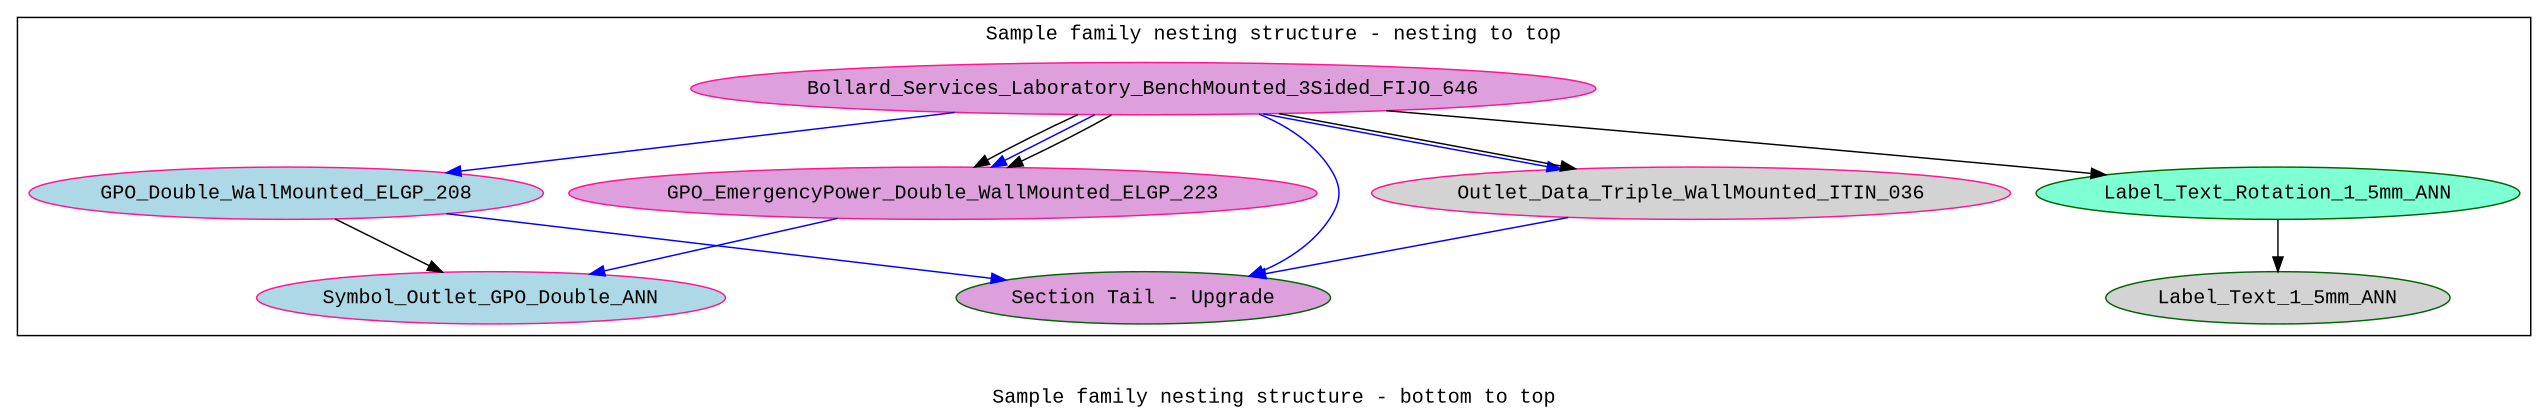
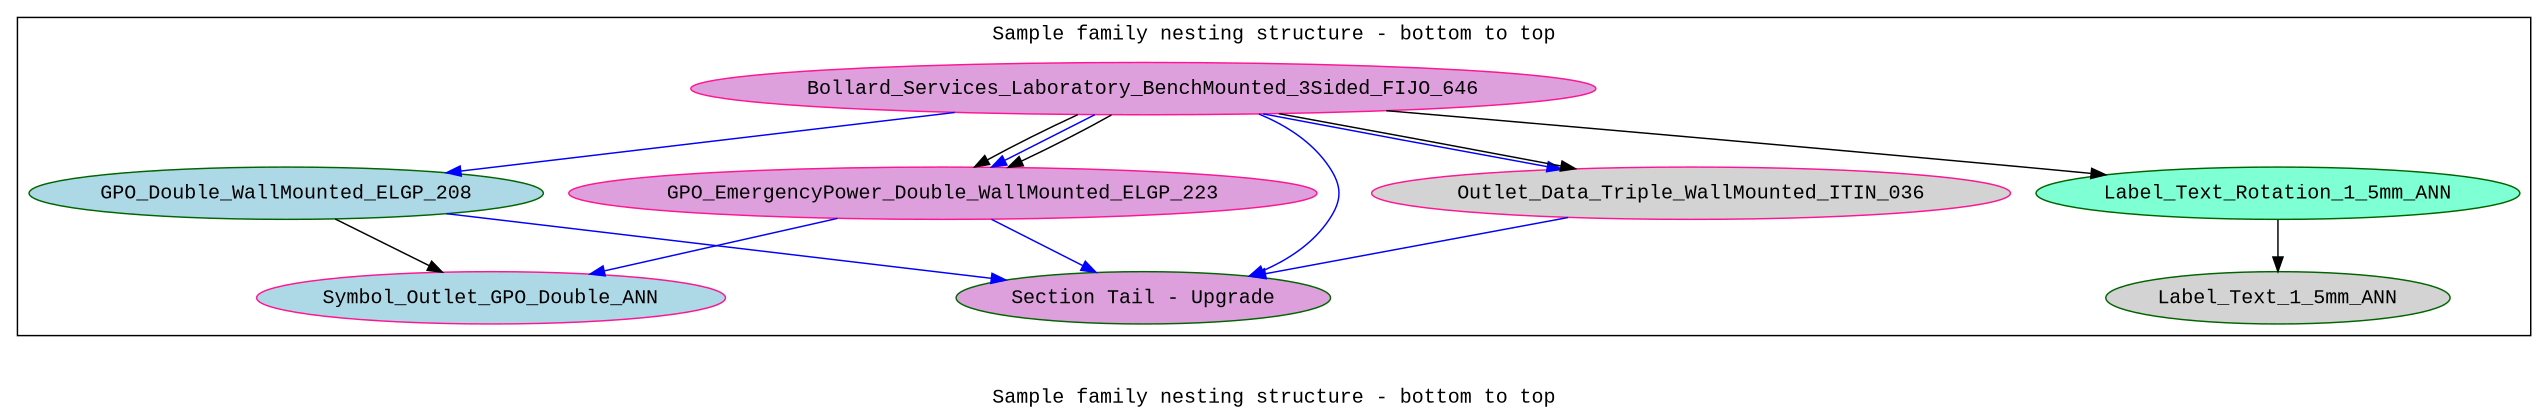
(1274, 34) -> (1274, 34)
(286, 193) -> (286, 193)
none -> (1037, 243)
